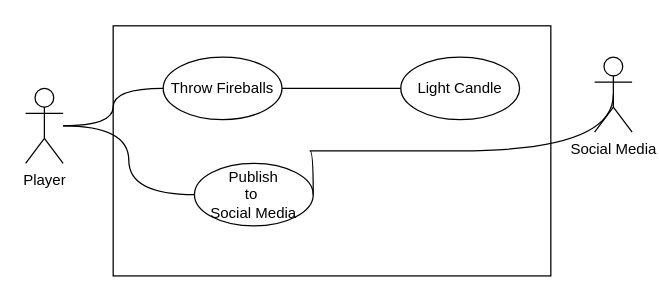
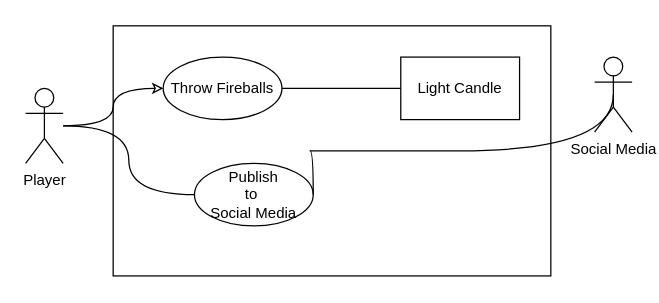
(460, 88) -> (460, 88)
(138, 90) -> (134, 90)
